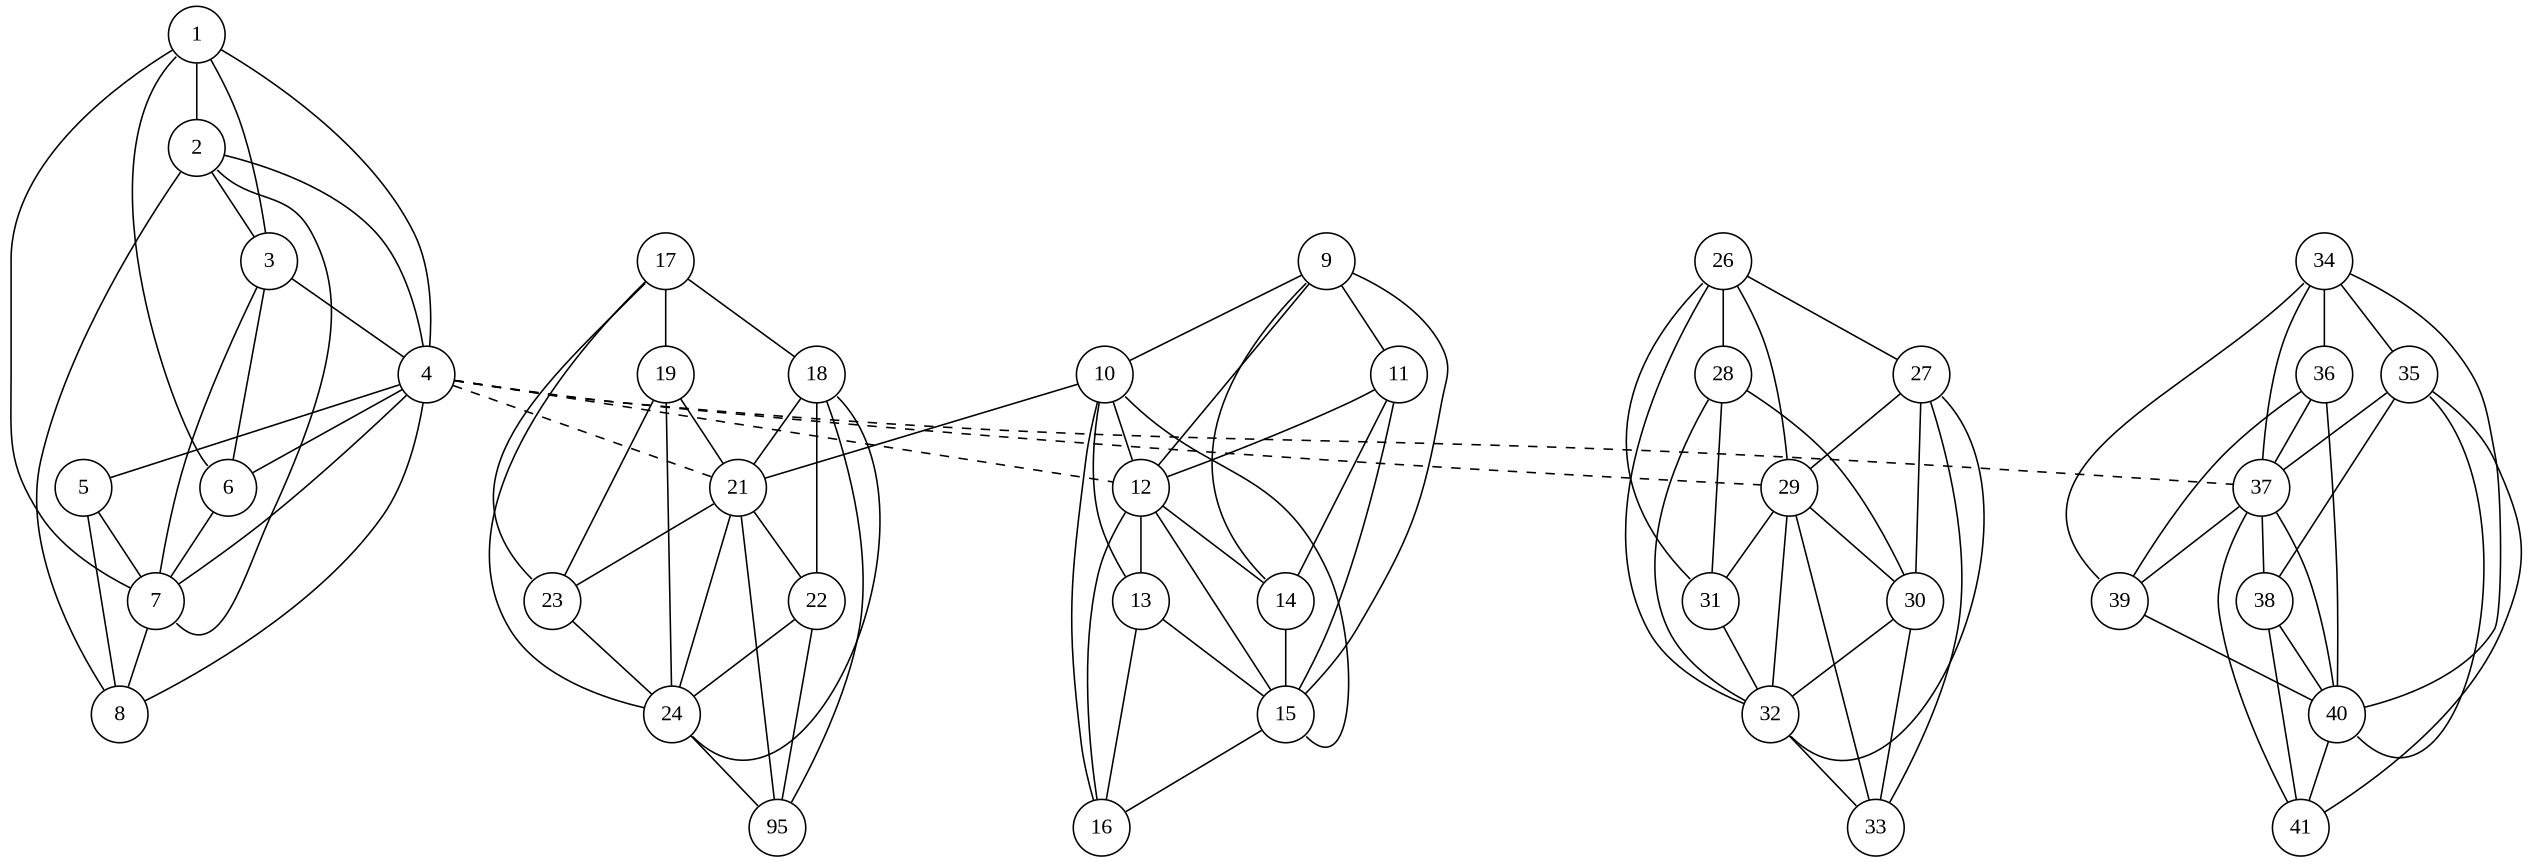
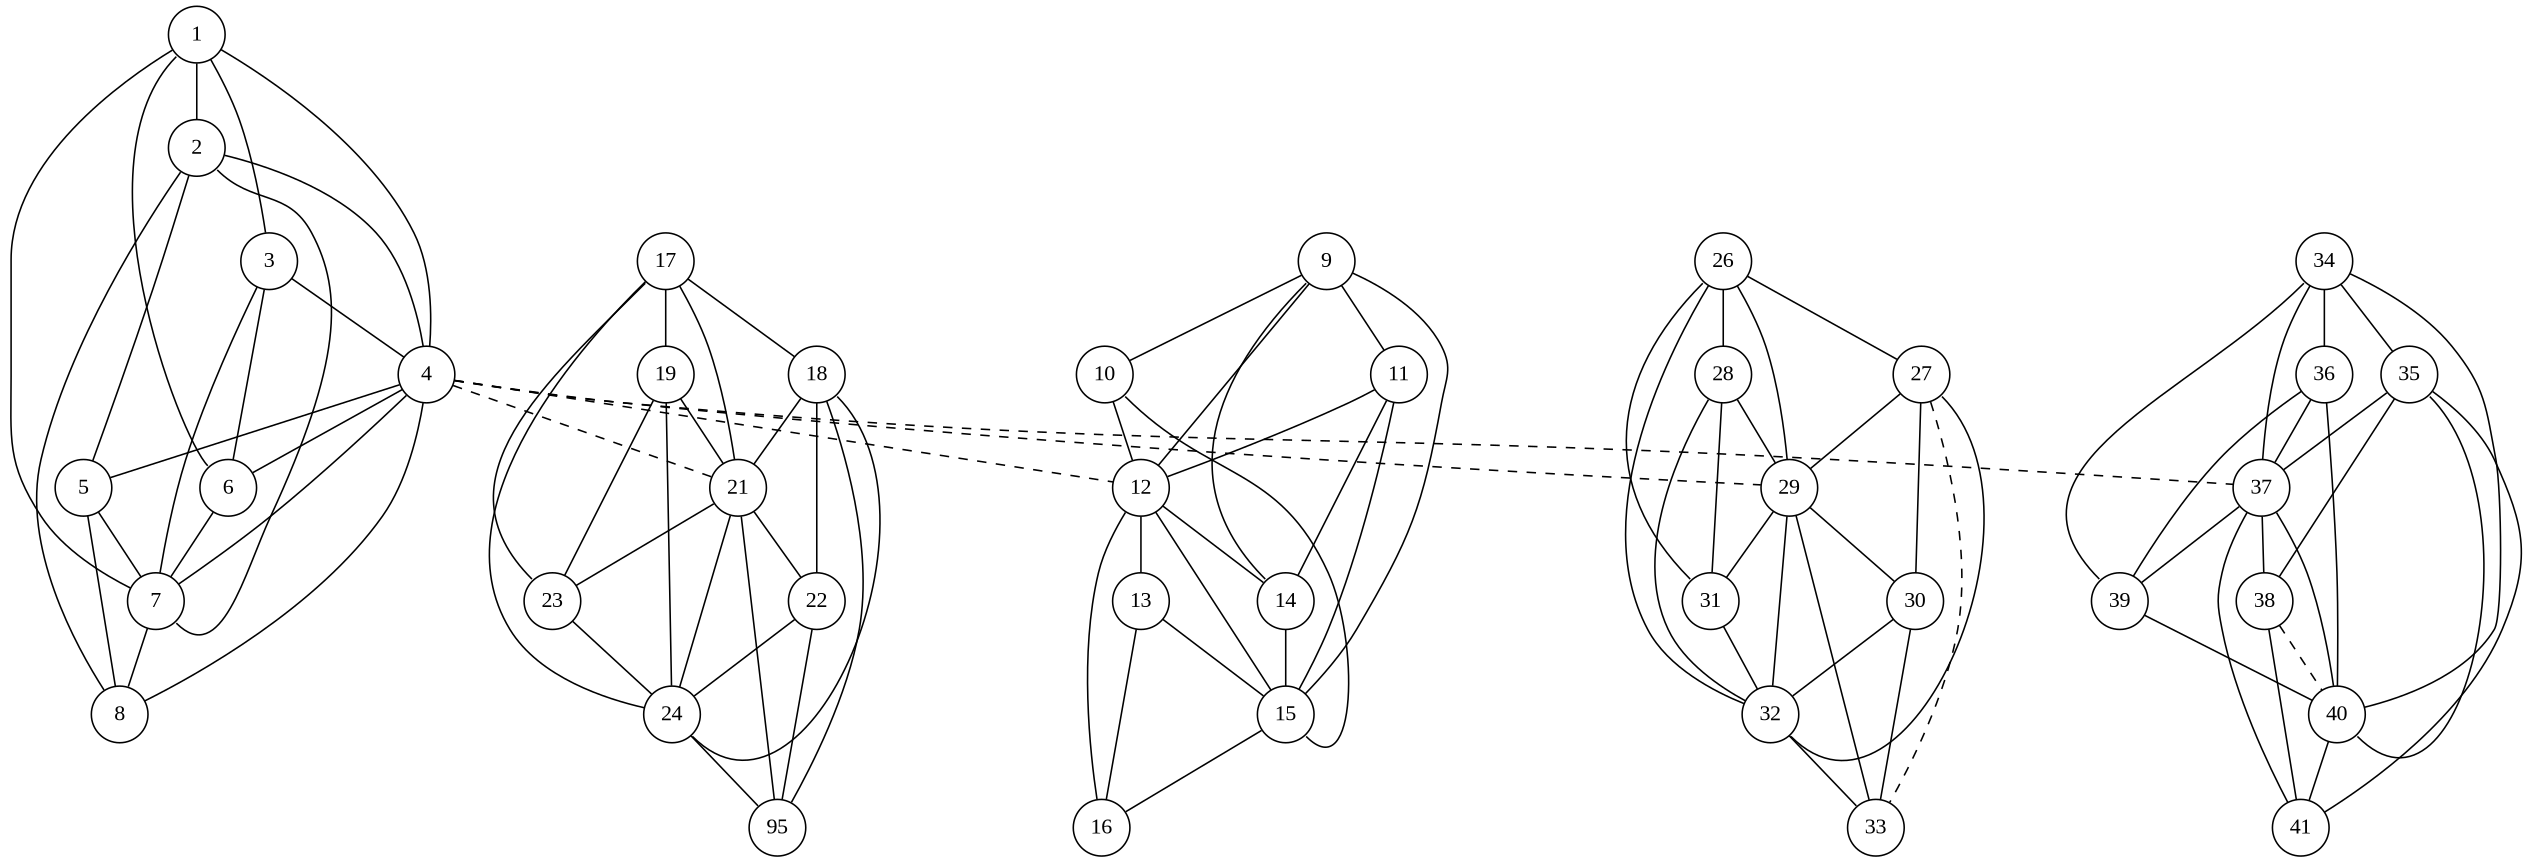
(233, 205) -> (140, 326)
(898, 438) -> (716, 370)
(1840, 470) -> (1756, 431)
(1095, 492) -> none
(1961, 597) -> (1961, 597)
(1072, 601) -> none
(2301, 658) -> (2301, 658)
